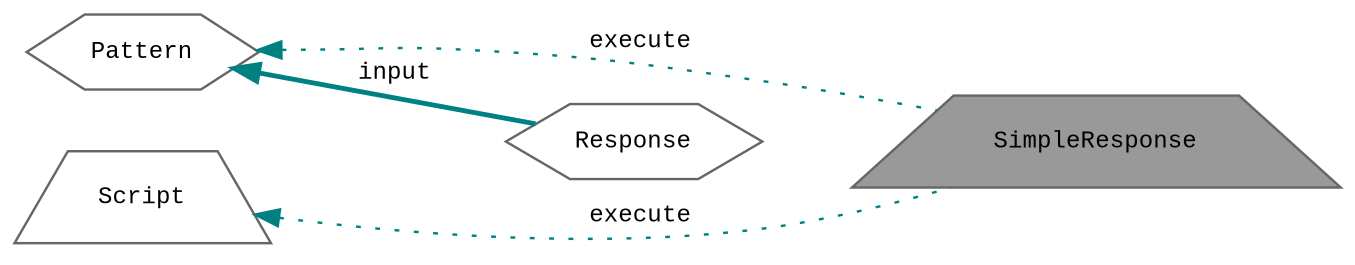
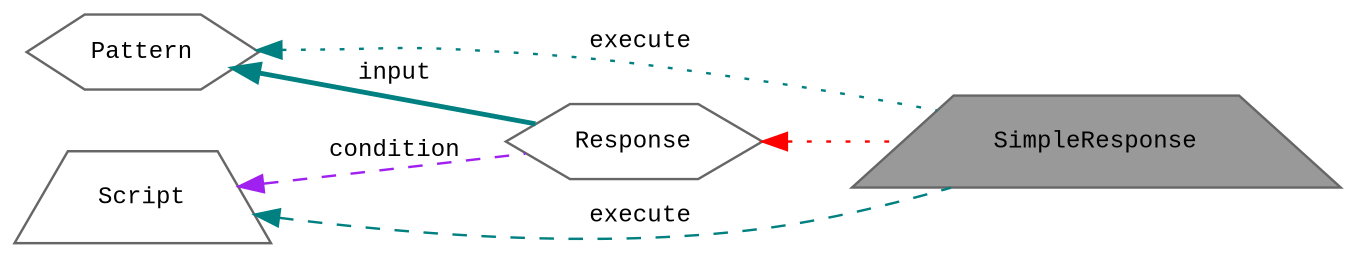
none -> (845, 142)
none -> (395, 169)
(617, 238) -> (617, 238)
